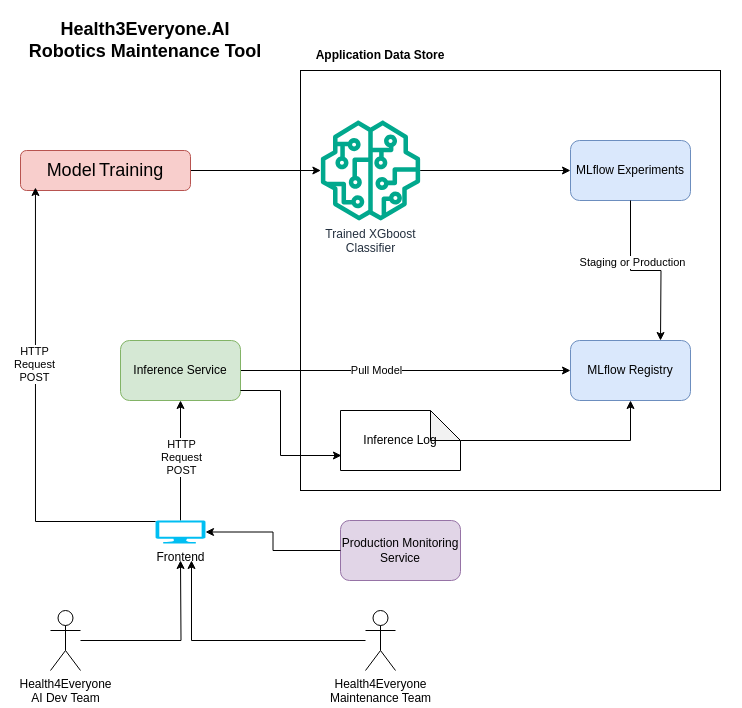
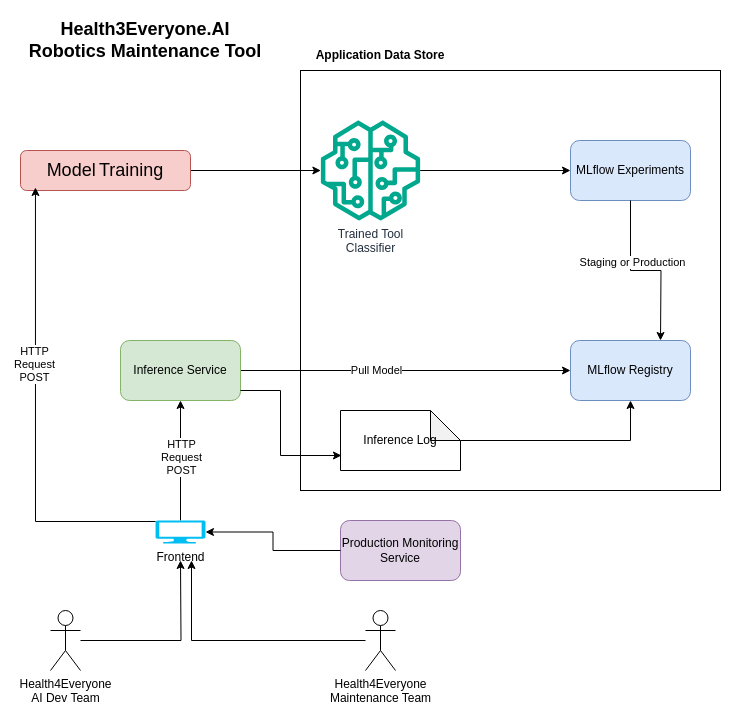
(371, 242) -> (371, 242)
